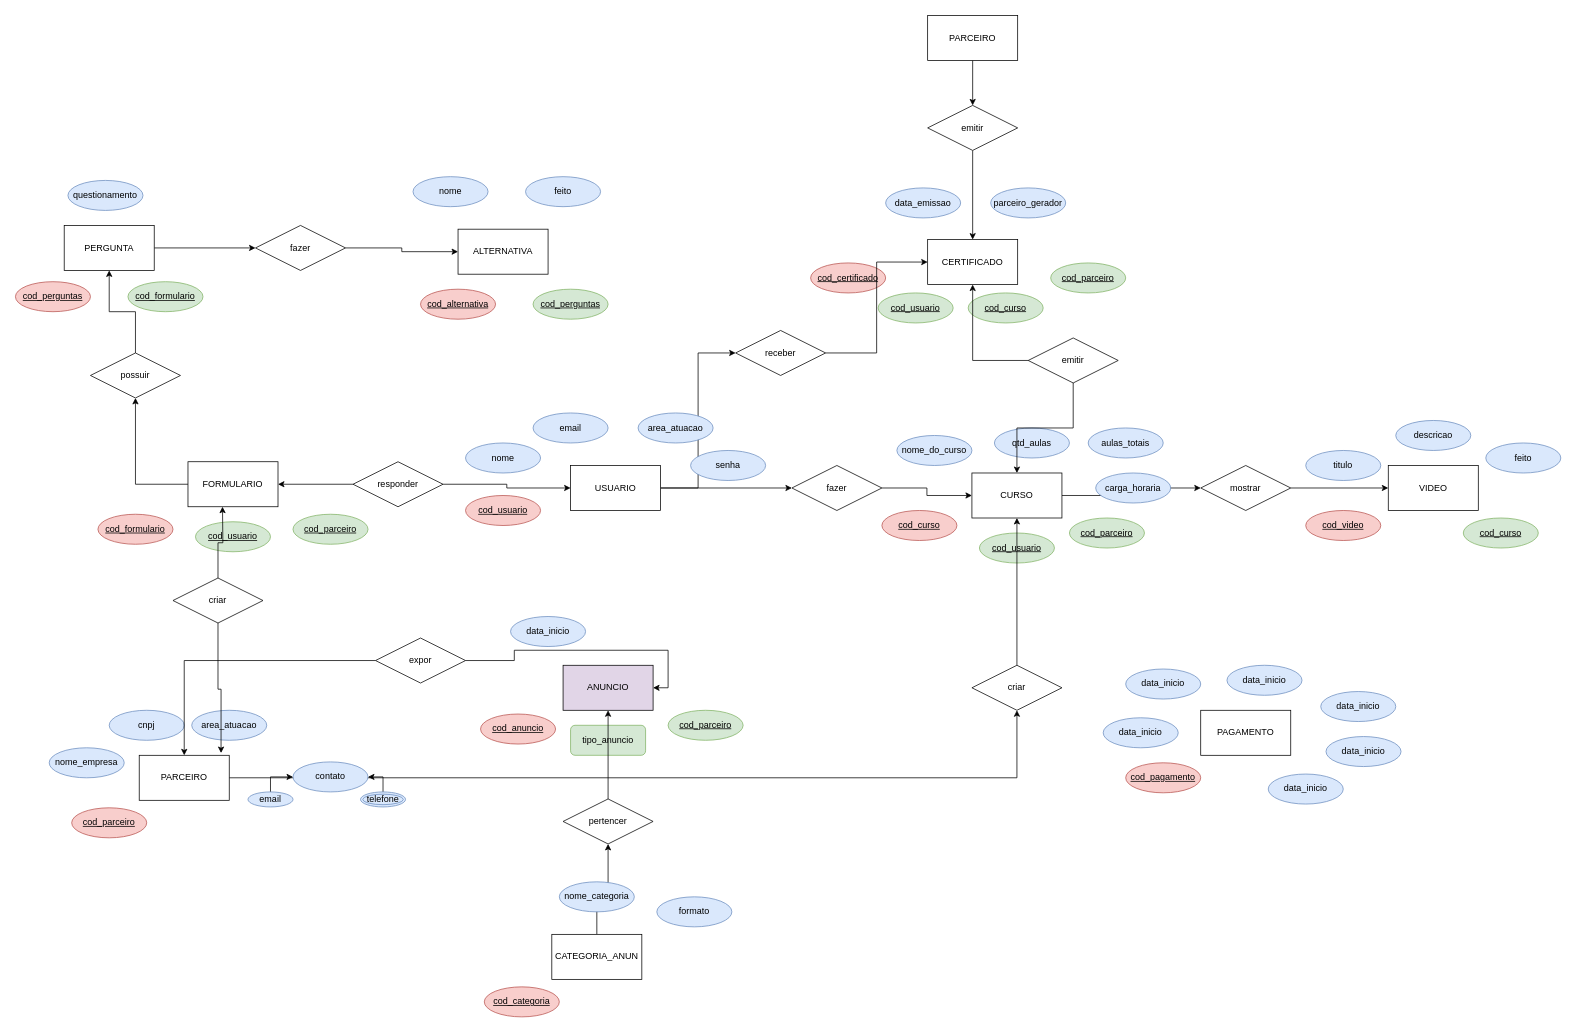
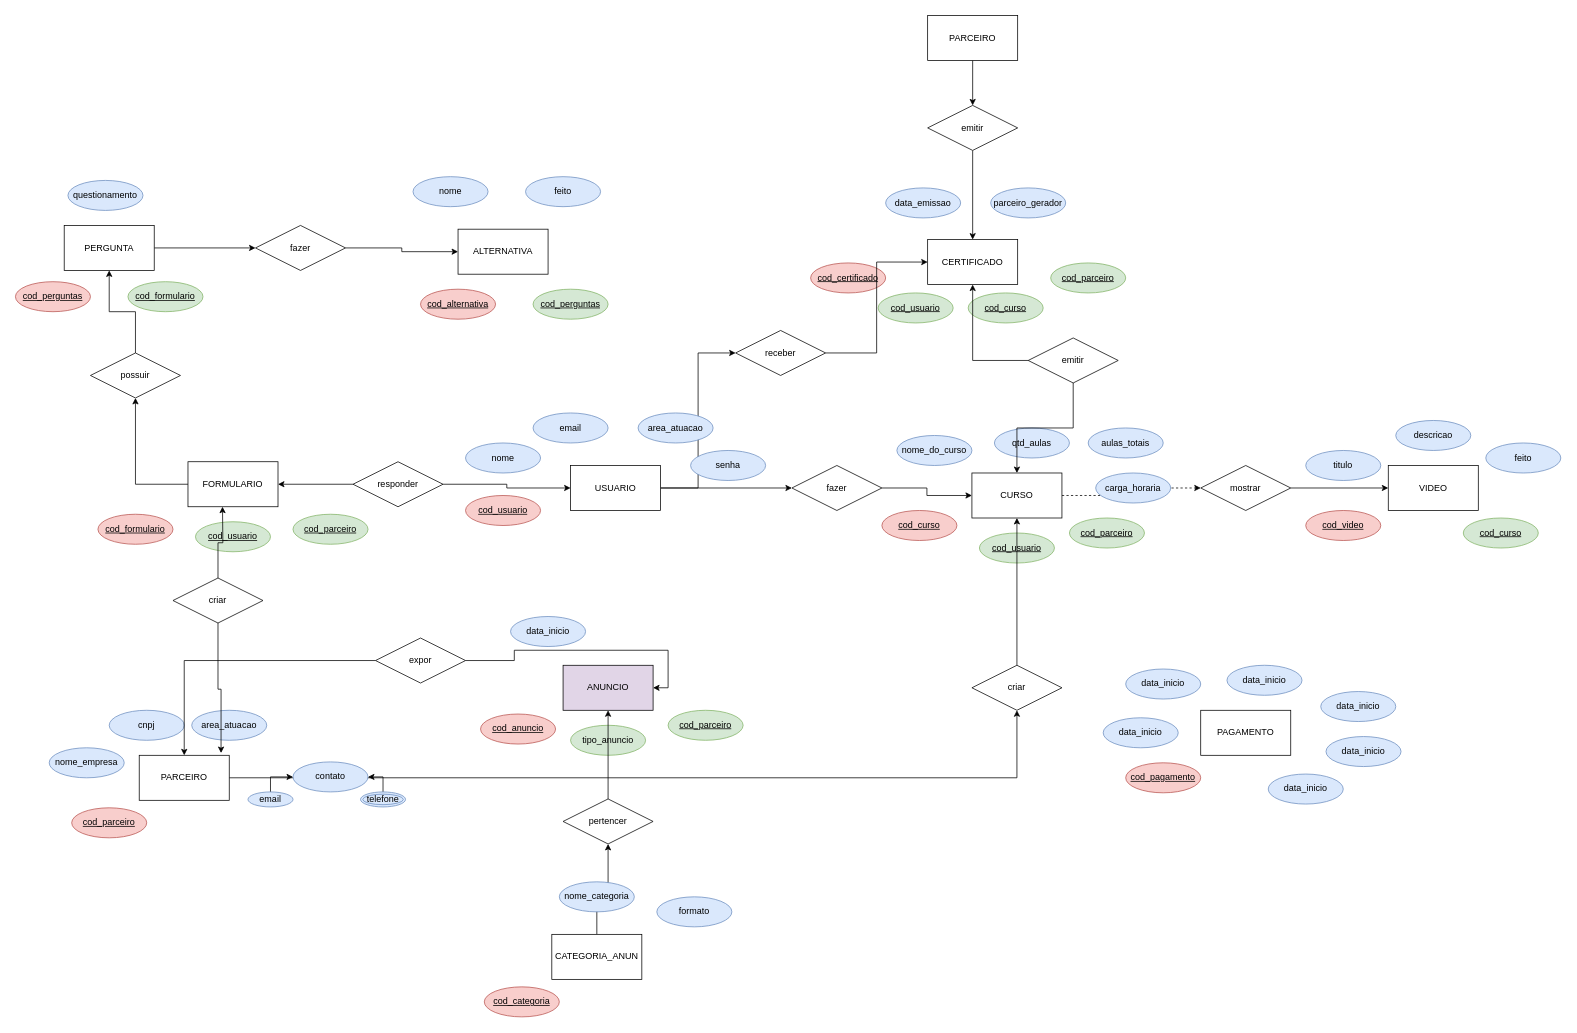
(1080, 495) -> (1080, 495)
(608, 740) -> (608, 740)
